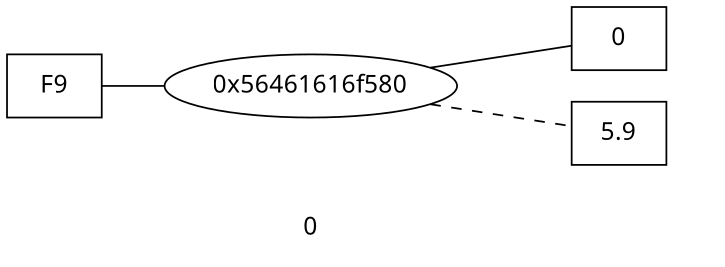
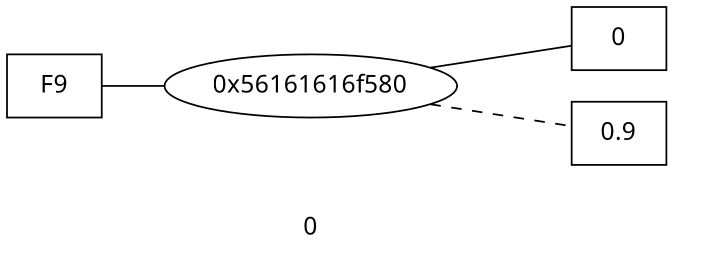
(311, 86) -> (311, 86)
(619, 133) -> (619, 133)
